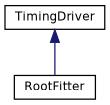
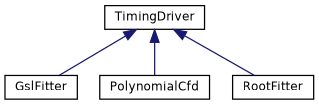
none -> (41, 87)
none -> (155, 87)
